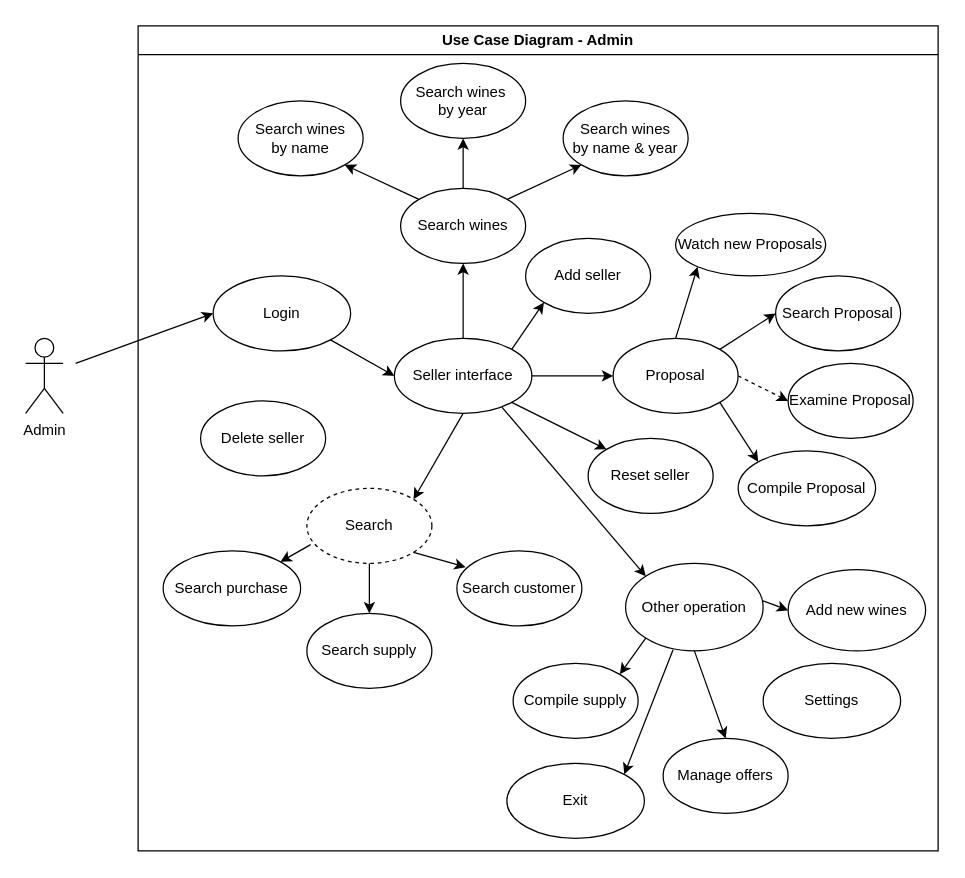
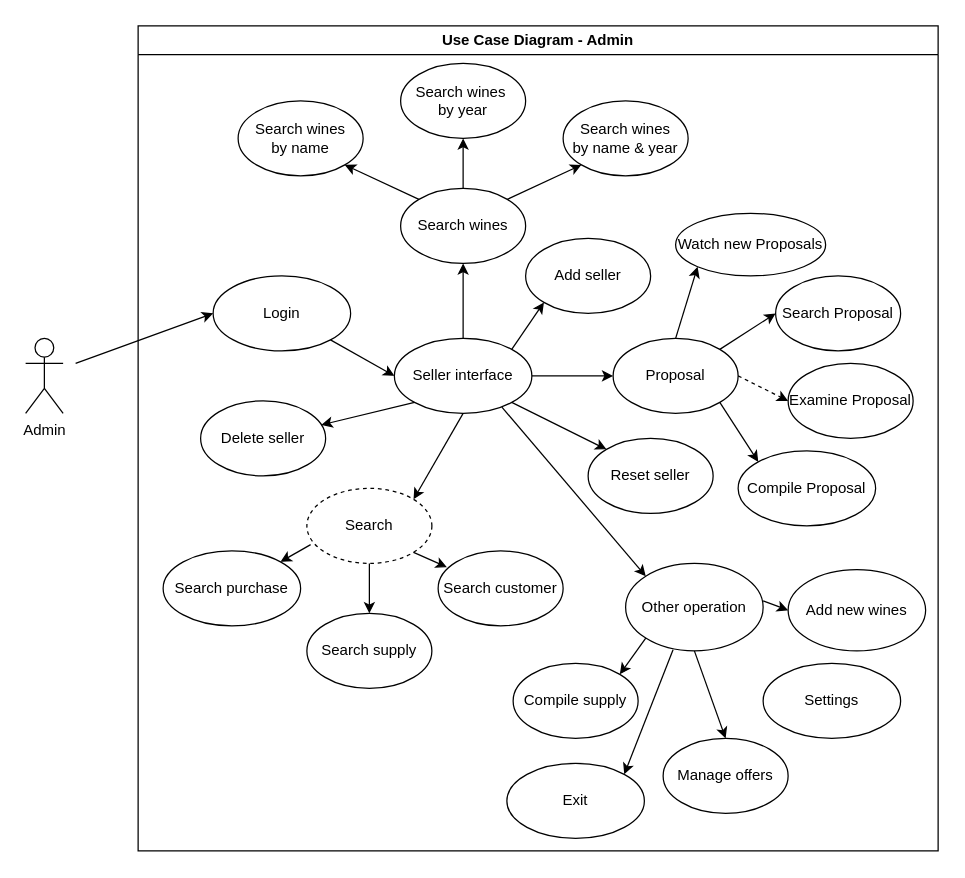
none -> (371, 413)
(519, 588) -> (501, 588)
